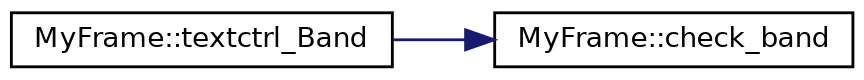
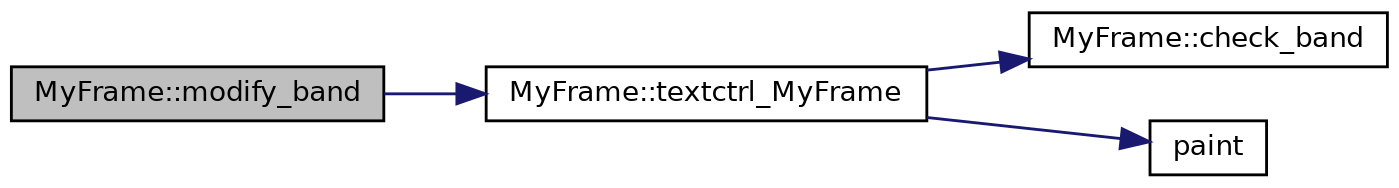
(202, 40) -> (706, 94)
none -> (198, 94)
none -> (1208, 148)
